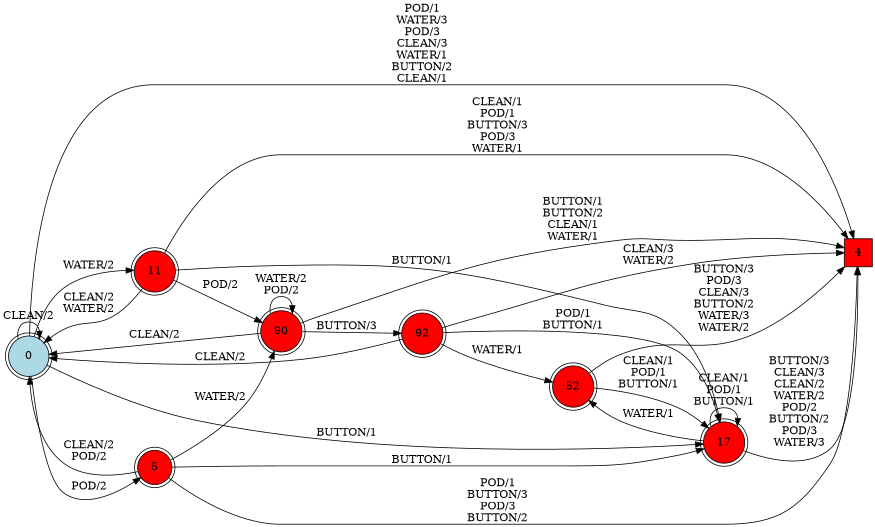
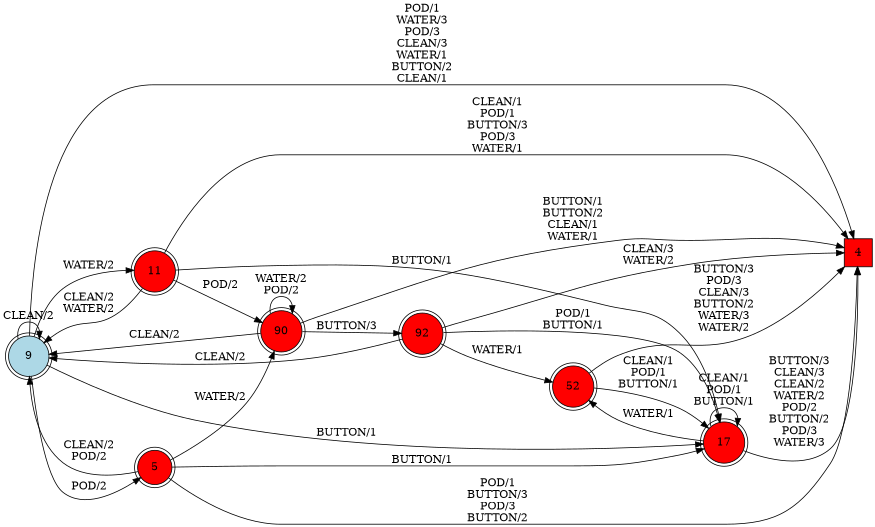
(29, 356) -> (29, 356)
